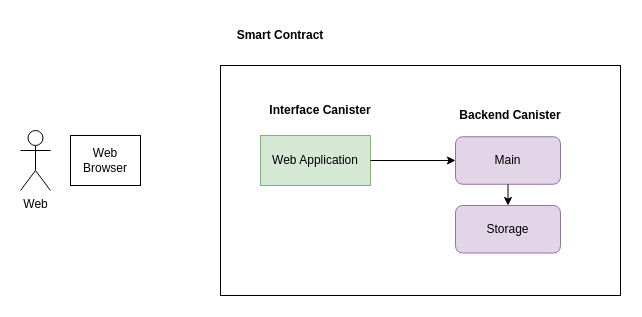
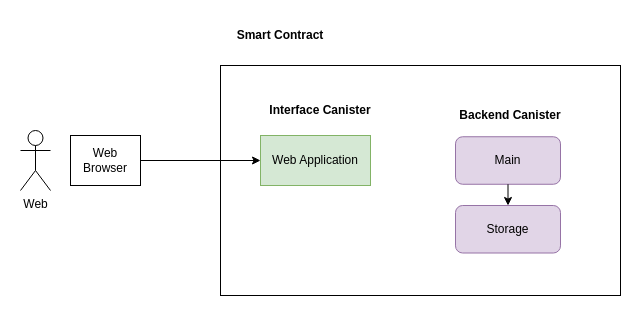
none -> (197, 161)
(410, 161) -> none
